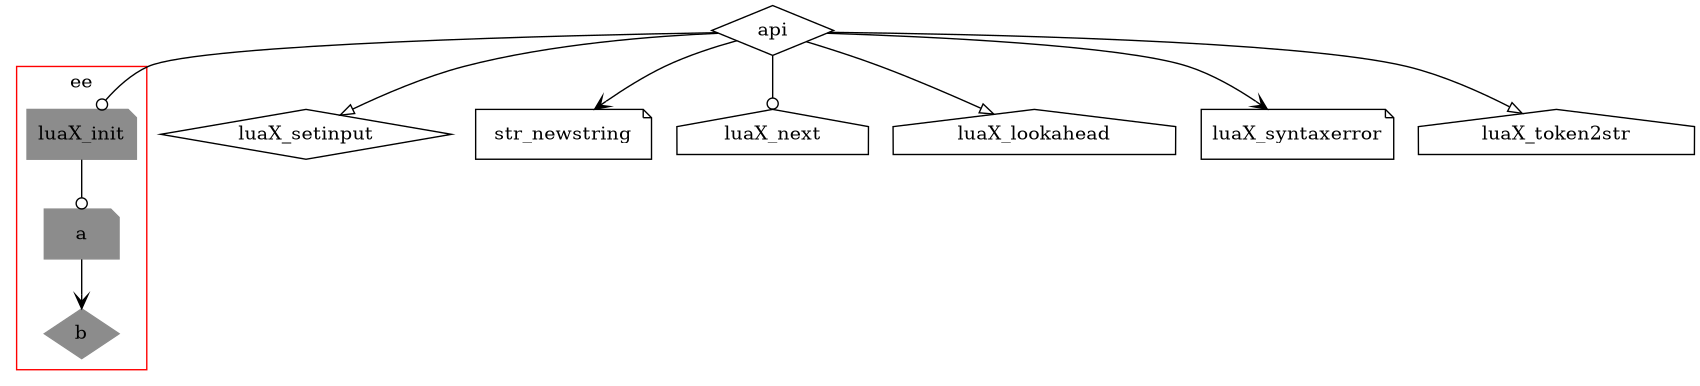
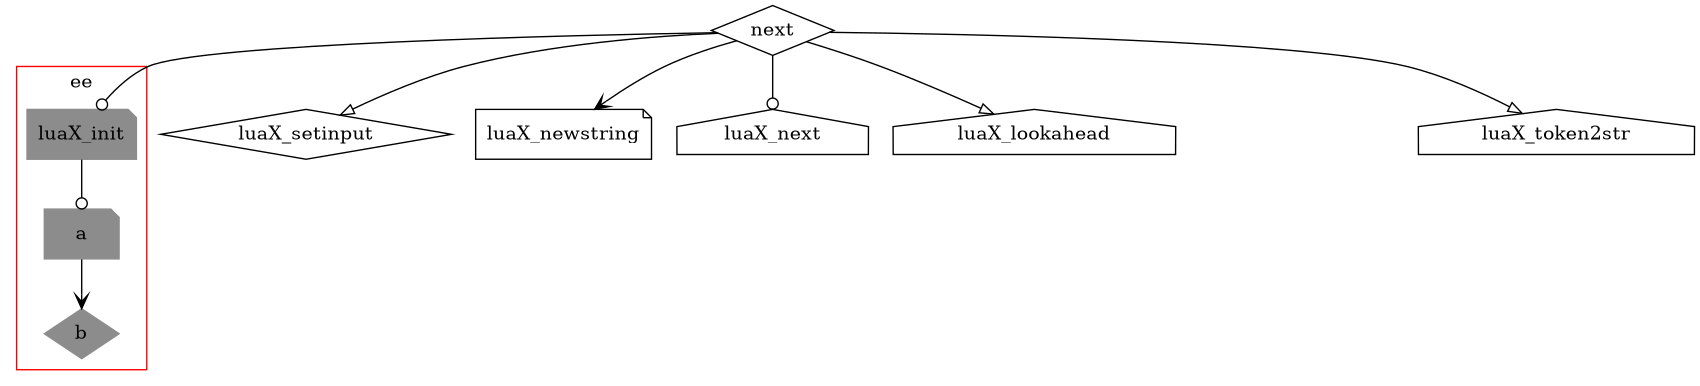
(773, 30) -> (773, 30)
(564, 134) -> (564, 134)
(1297, 134) -> none
